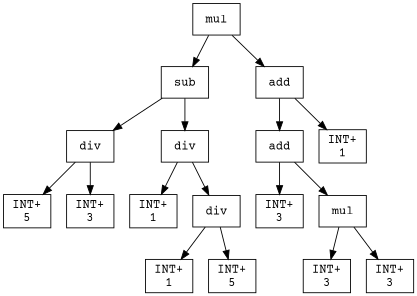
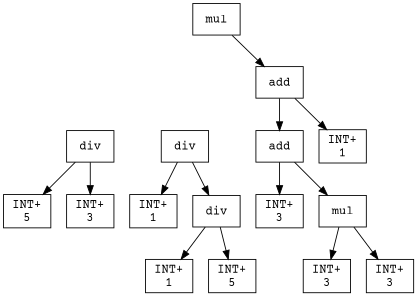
(185, 82) -> none
